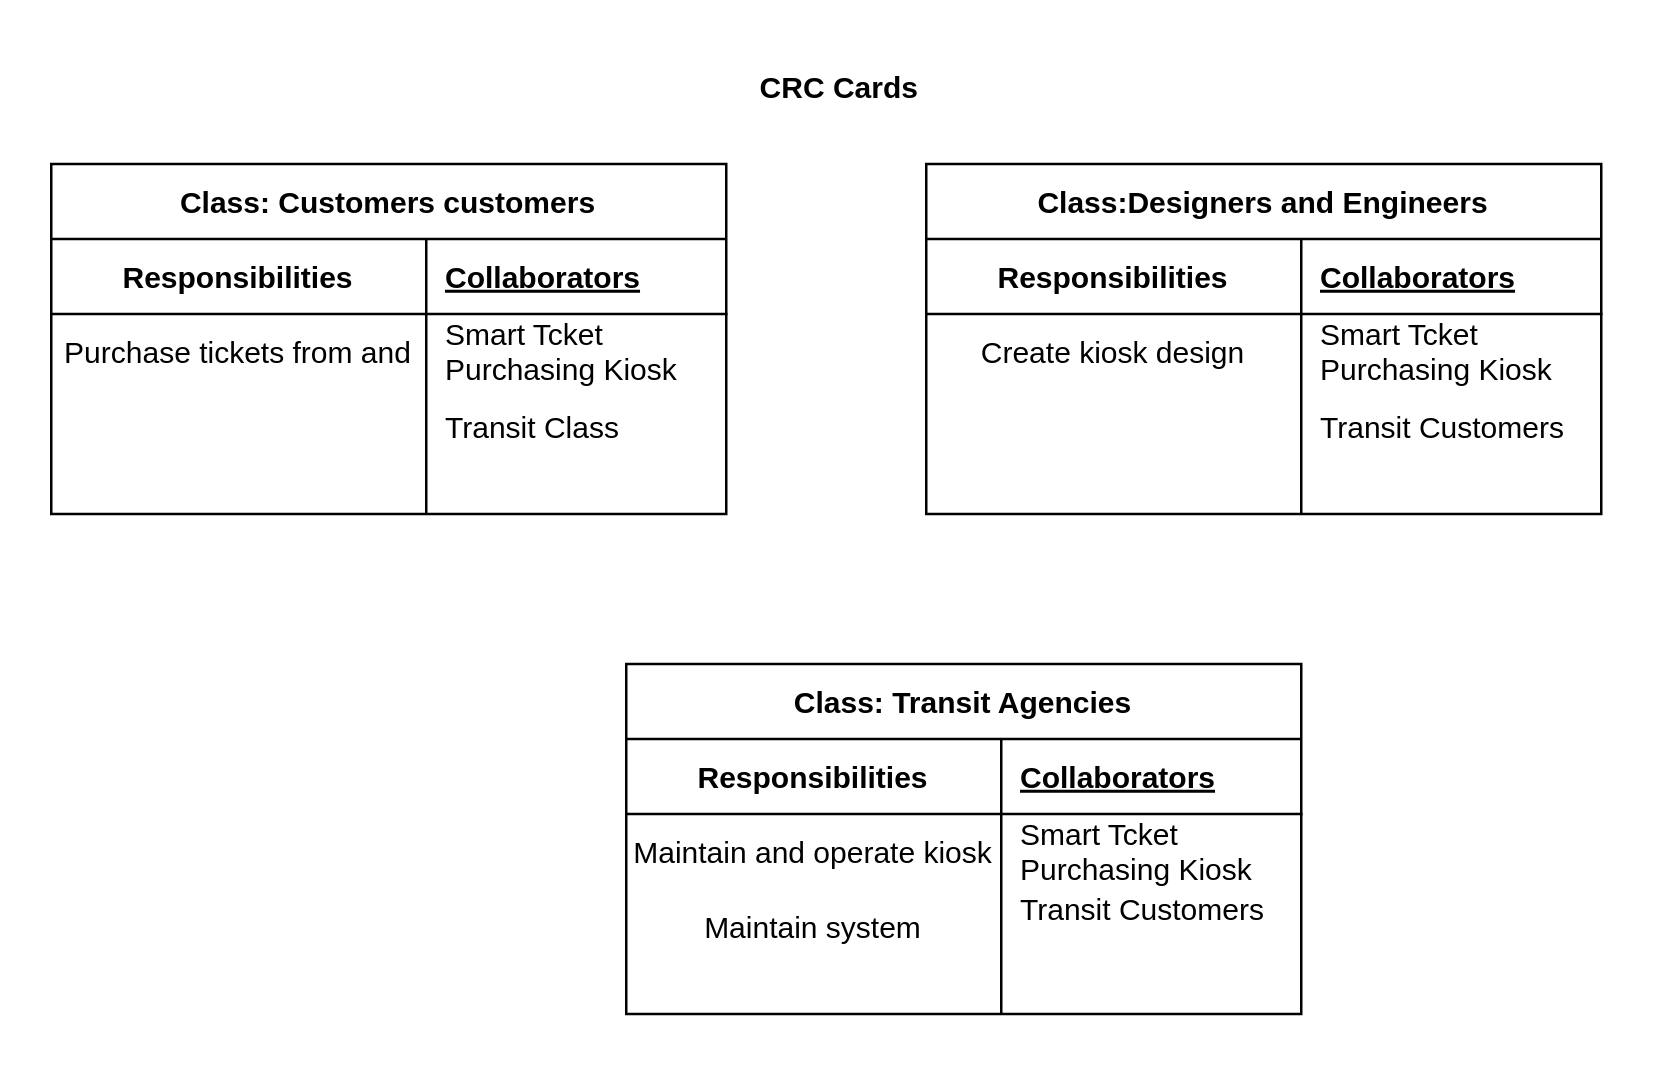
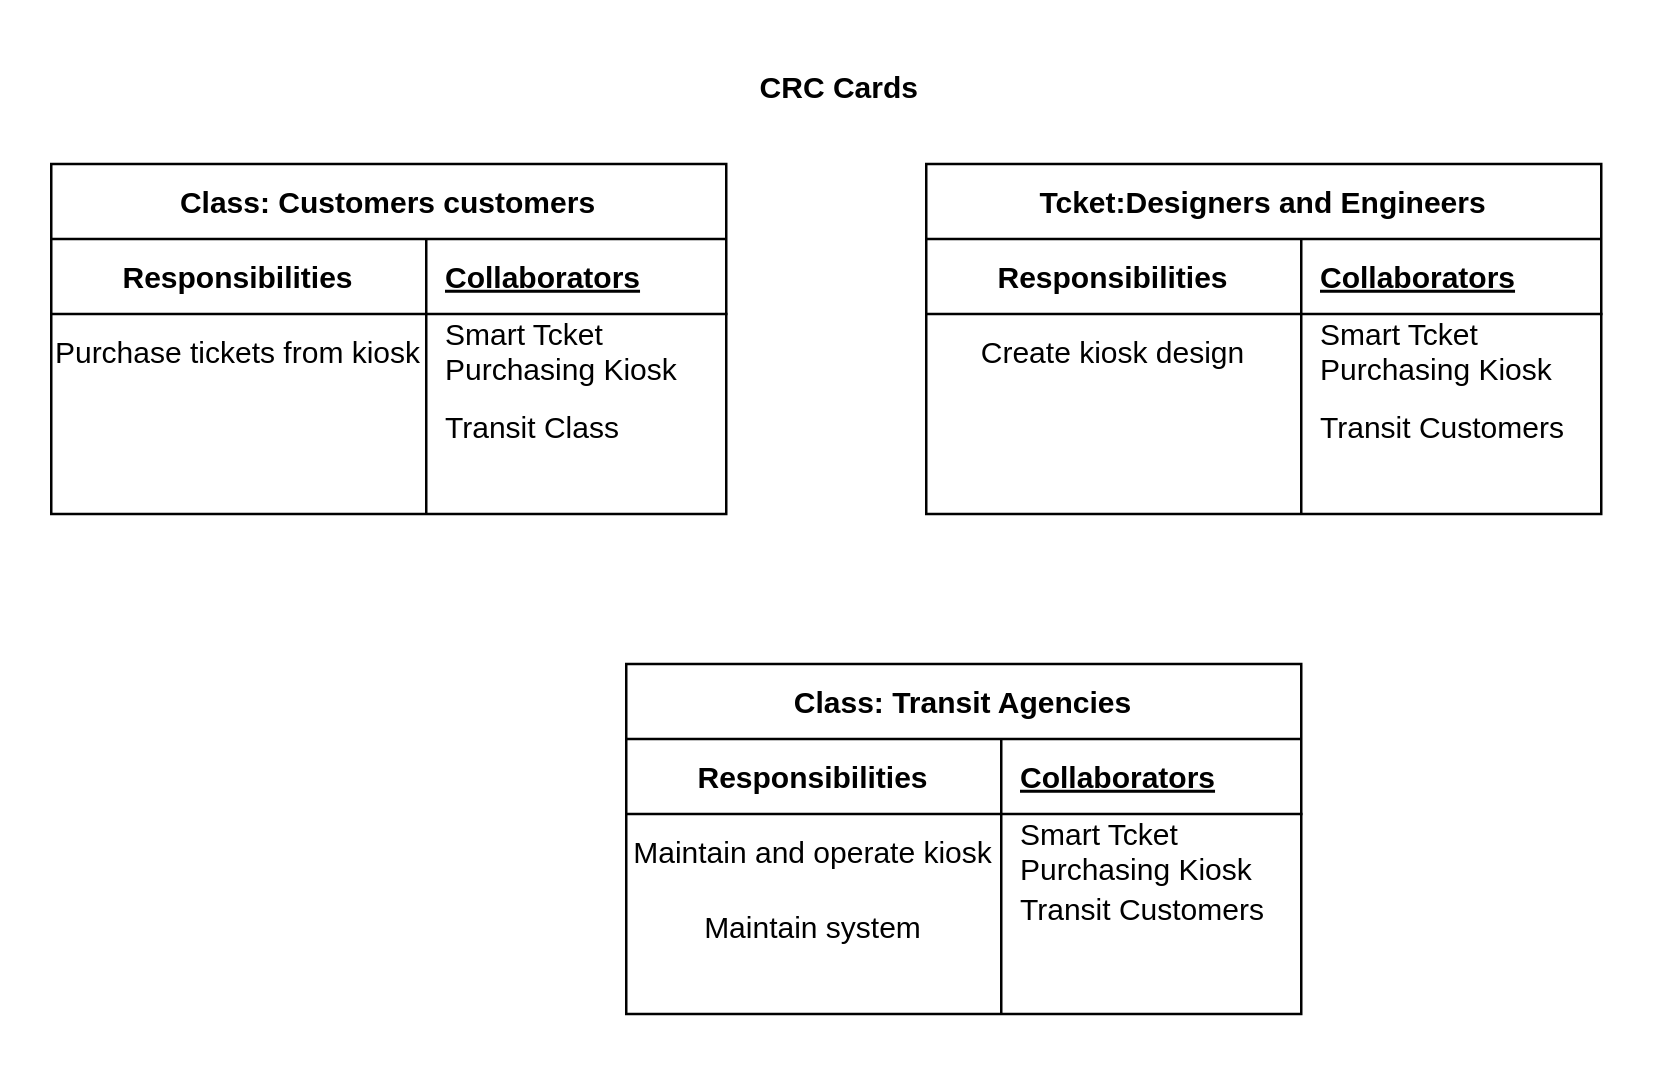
(1263, 203) -> (1263, 203)
(238, 353) -> (238, 353)
